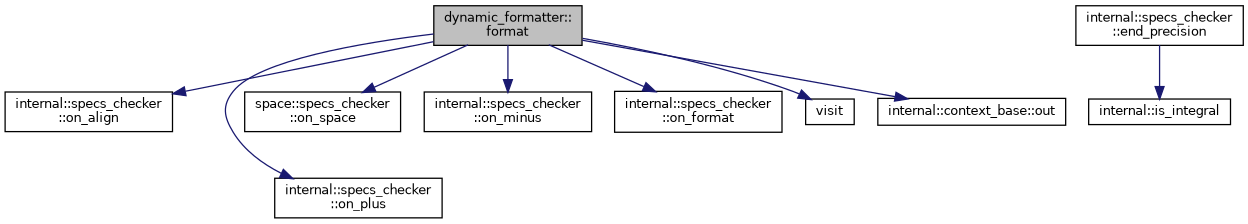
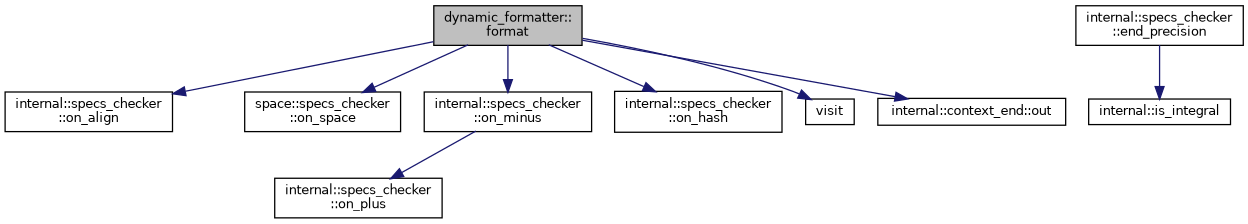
(285, 63) -> (439, 152)
(698, 112) -> (698, 112)
(972, 112) -> (972, 112)
